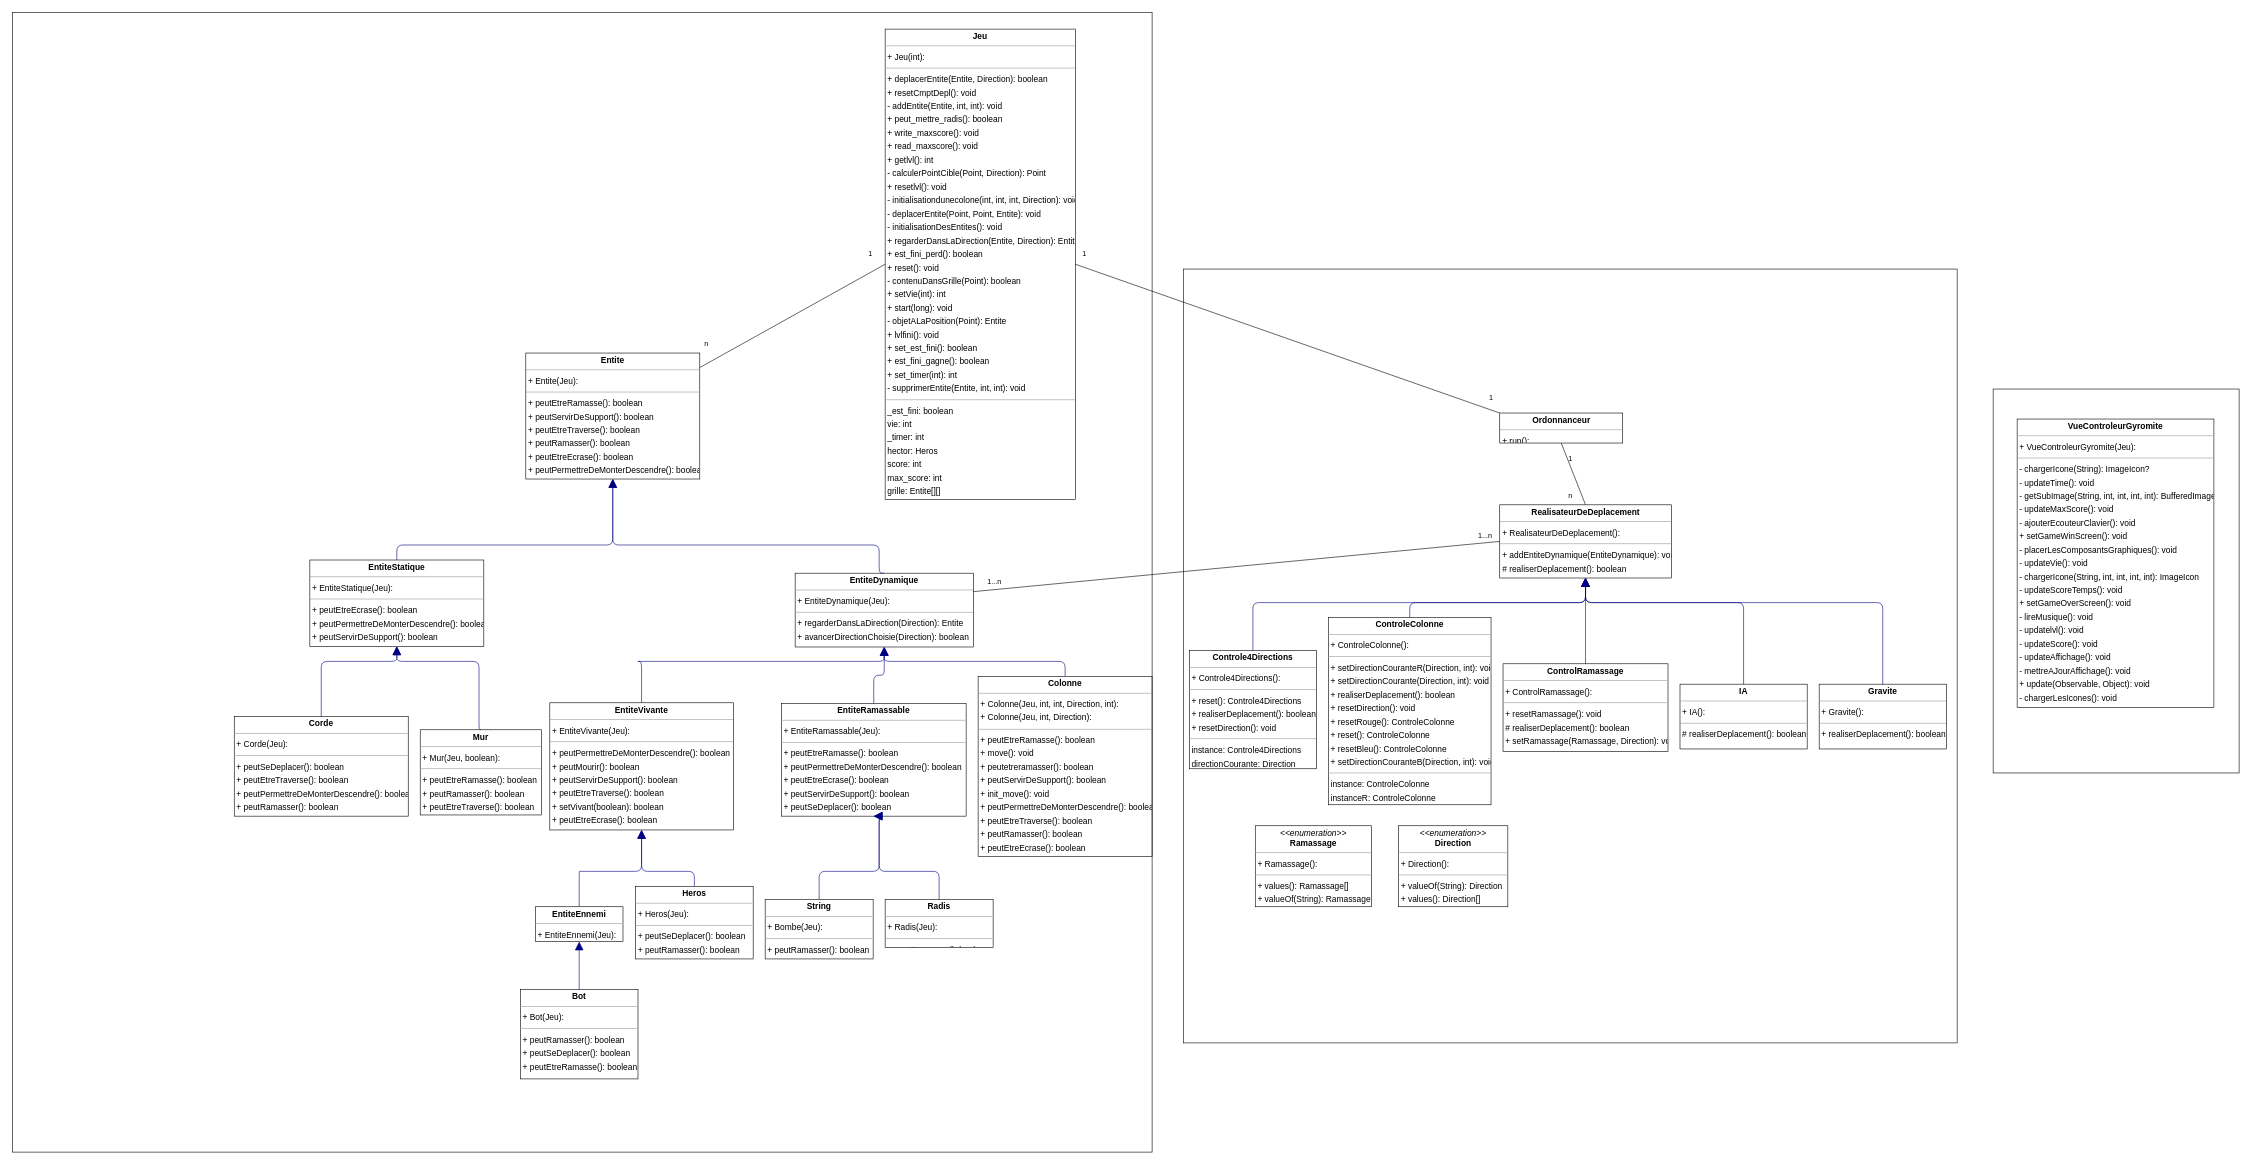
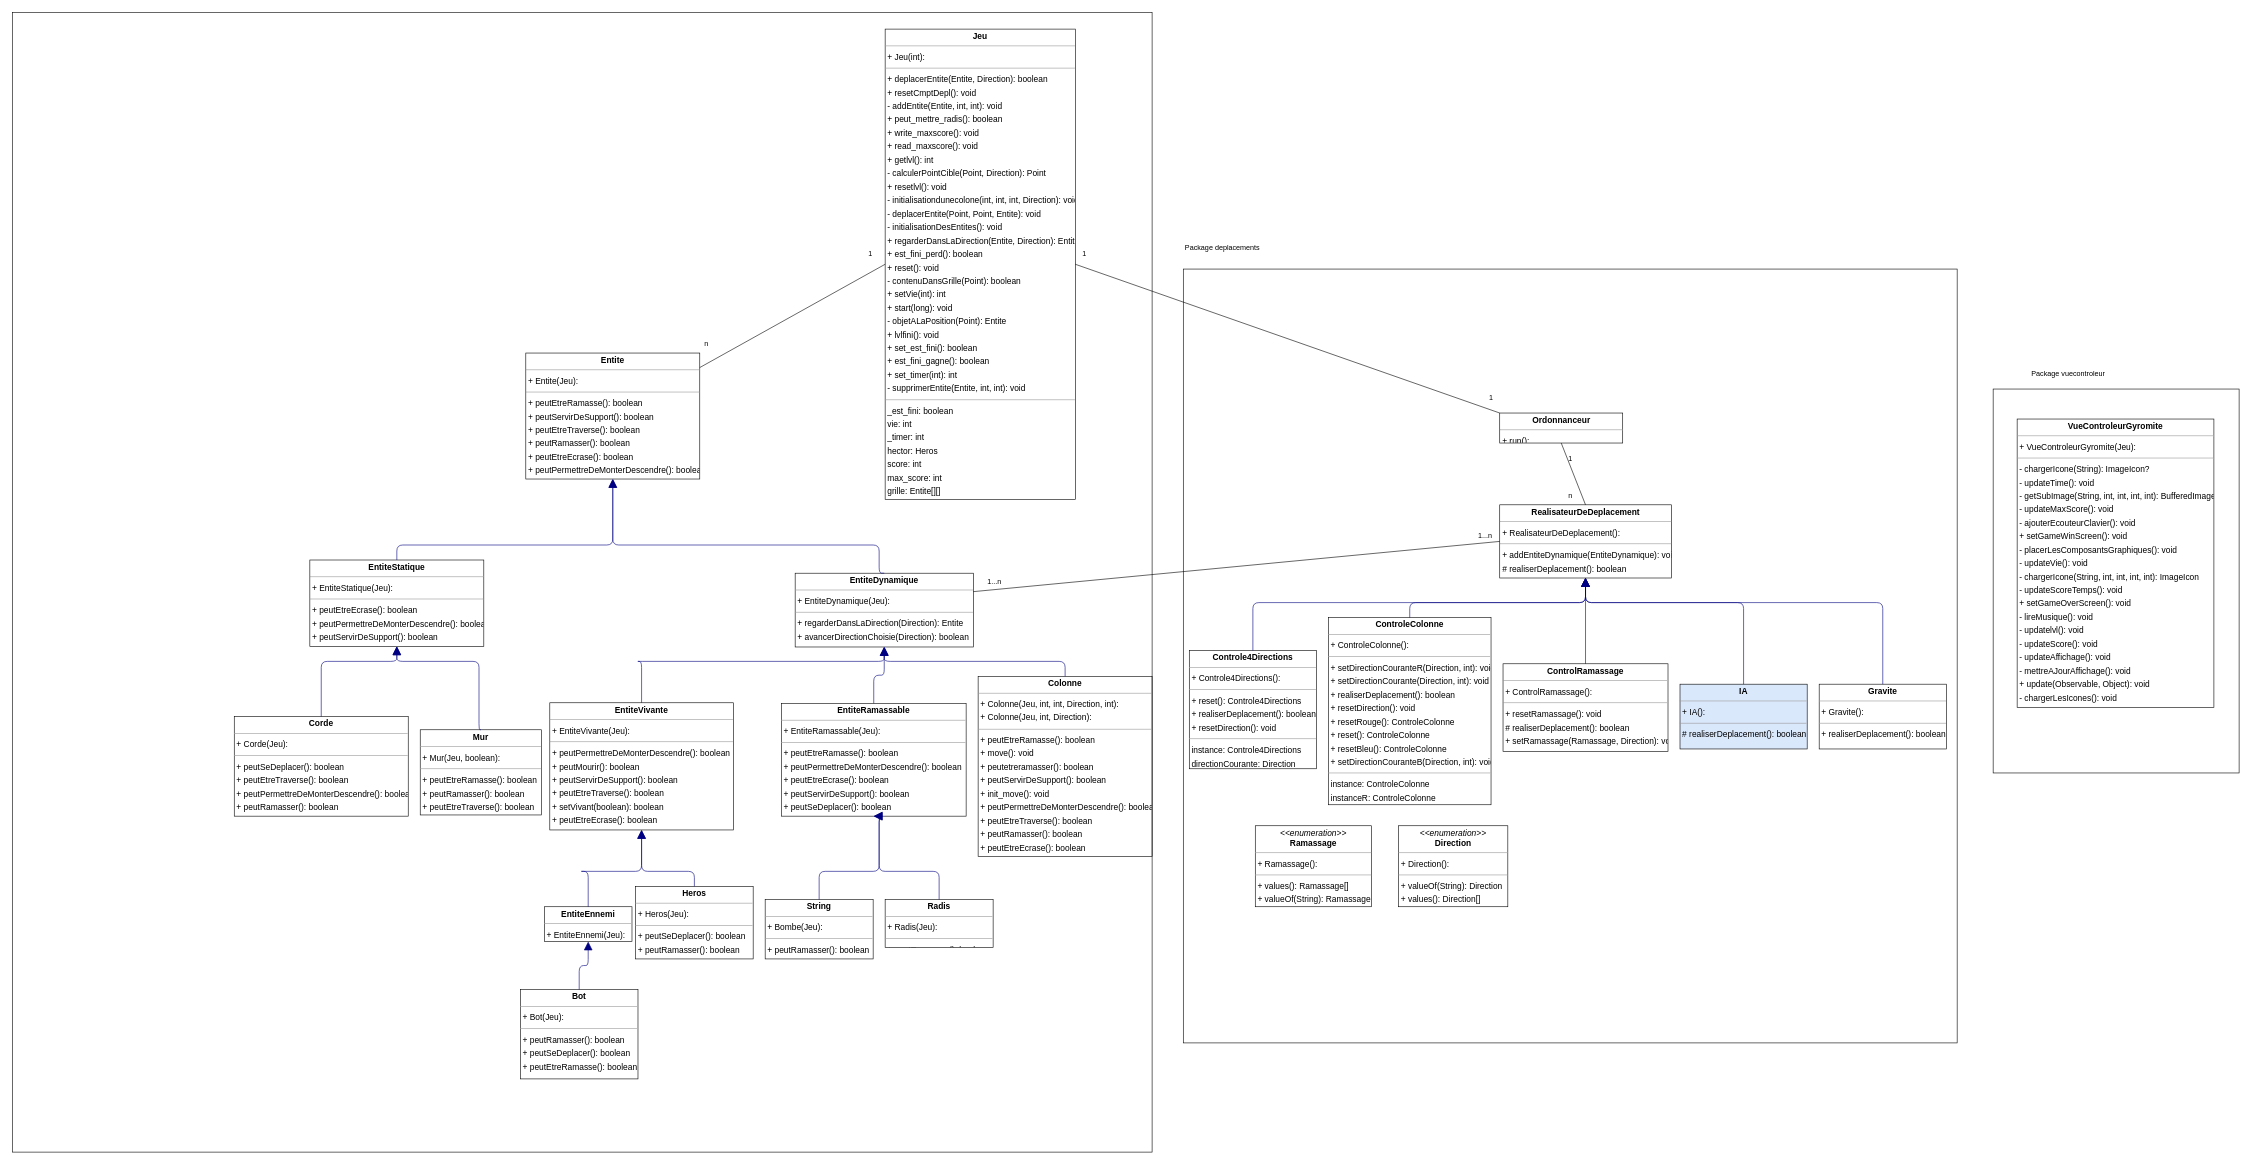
none -> (1223, 248)
none -> (2069, 374)
(1744, 717) -> (1744, 717)
(579, 924) -> (588, 924)
